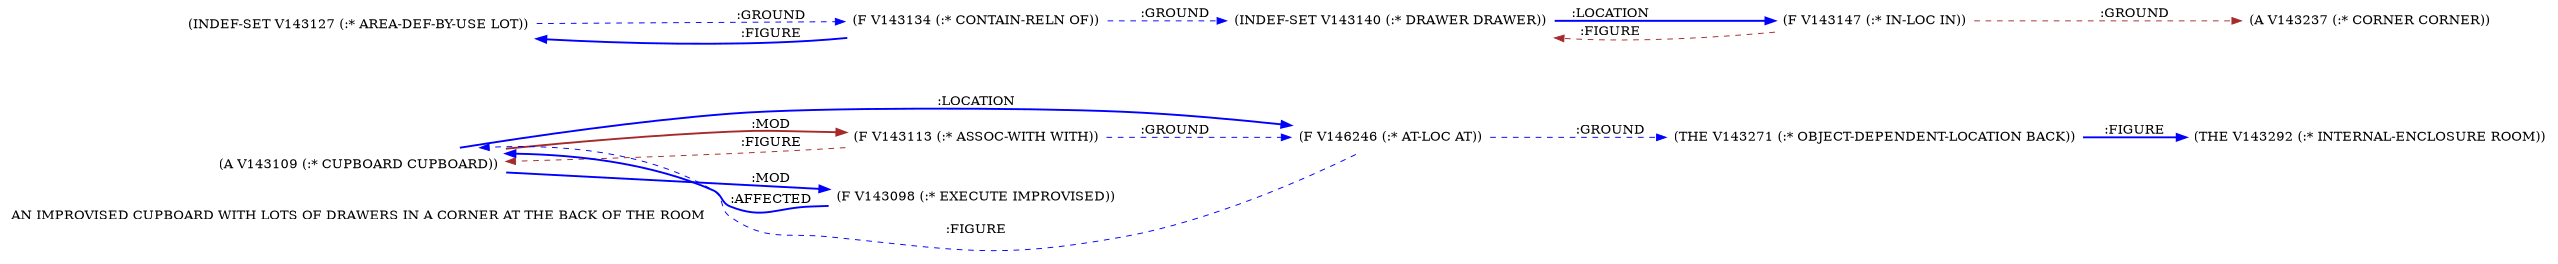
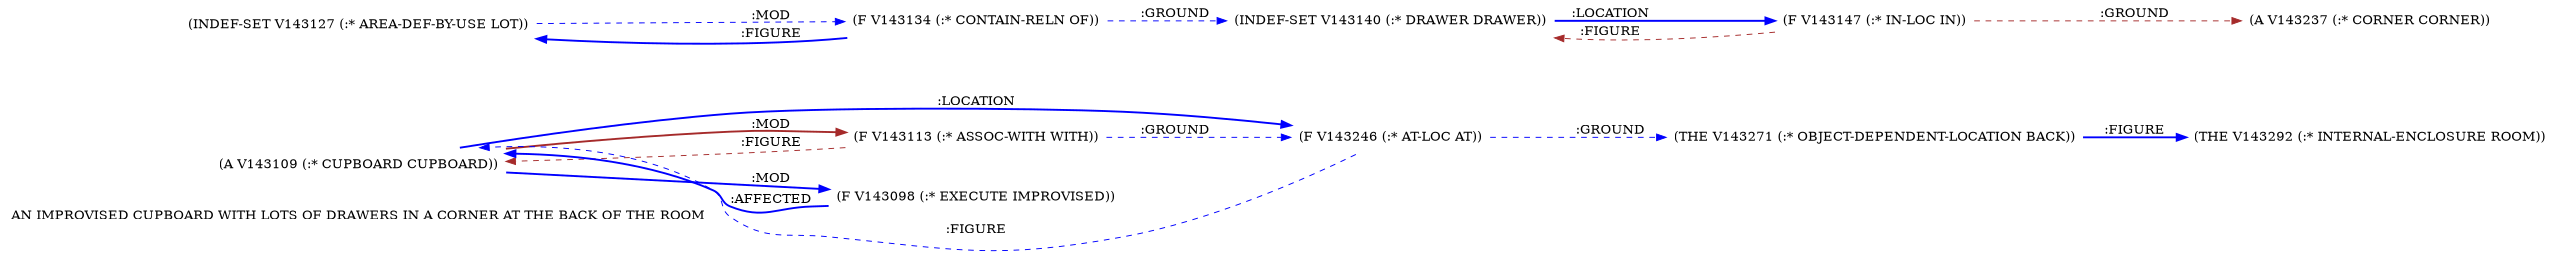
(771, 16) -> (771, 16)
(1391, 137) -> (1391, 137)
